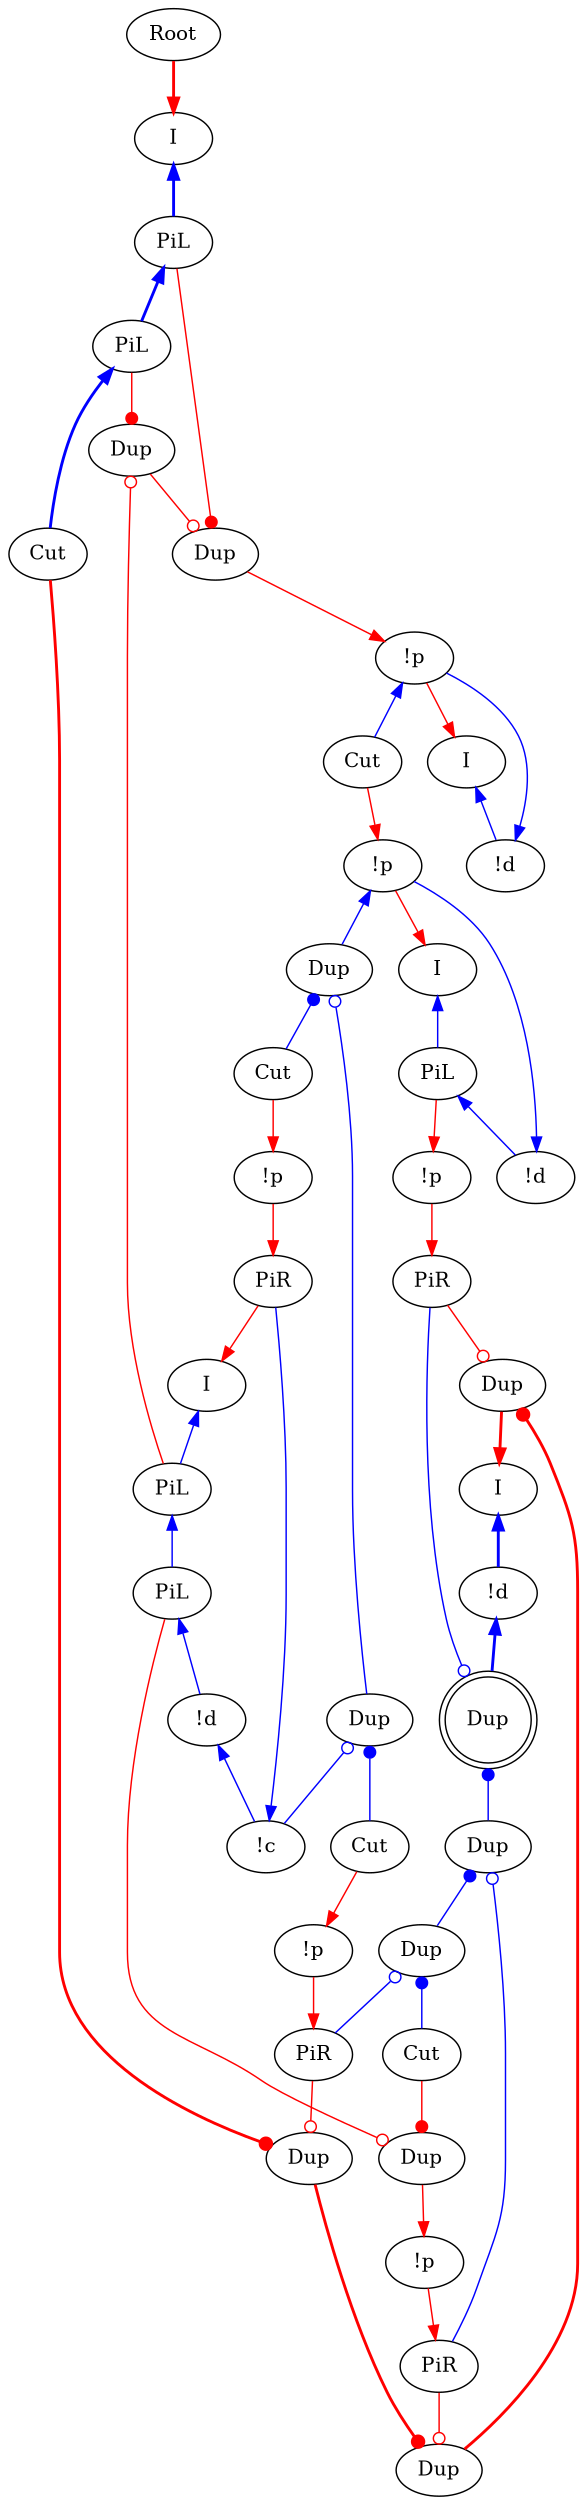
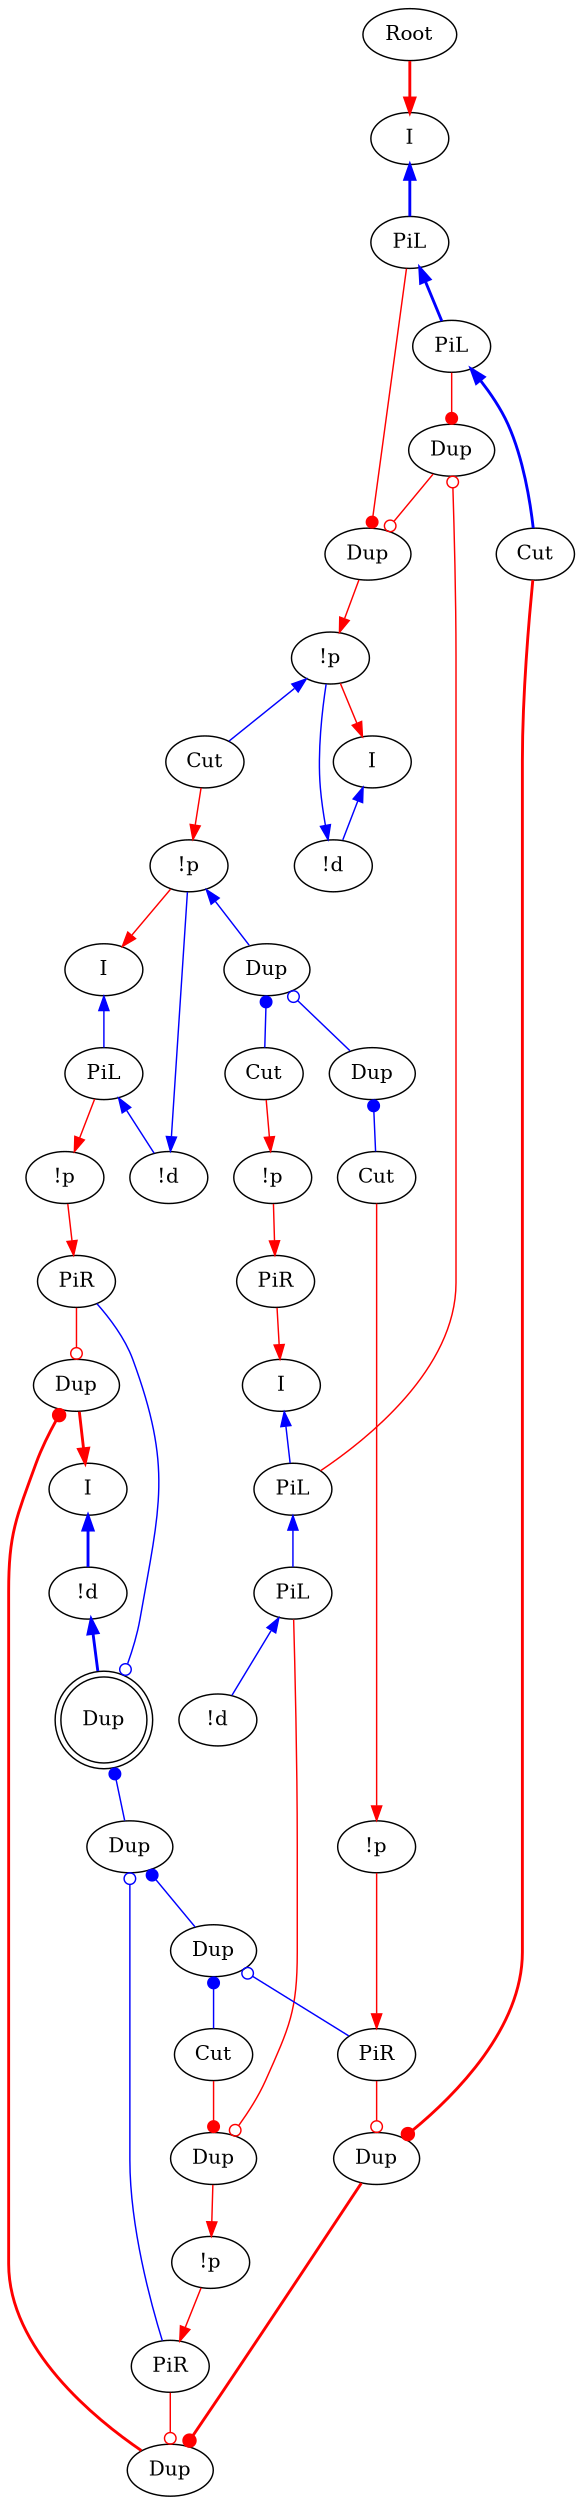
(266, 1847) -> none
